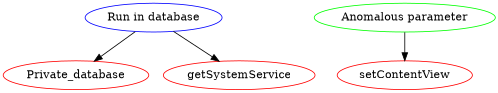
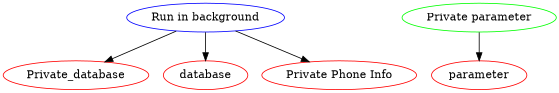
(154, 18) -> (206, 18)
(405, 18) -> (479, 18)
(239, 75) -> (206, 75)
none -> (339, 75)
(405, 75) -> (479, 75)
